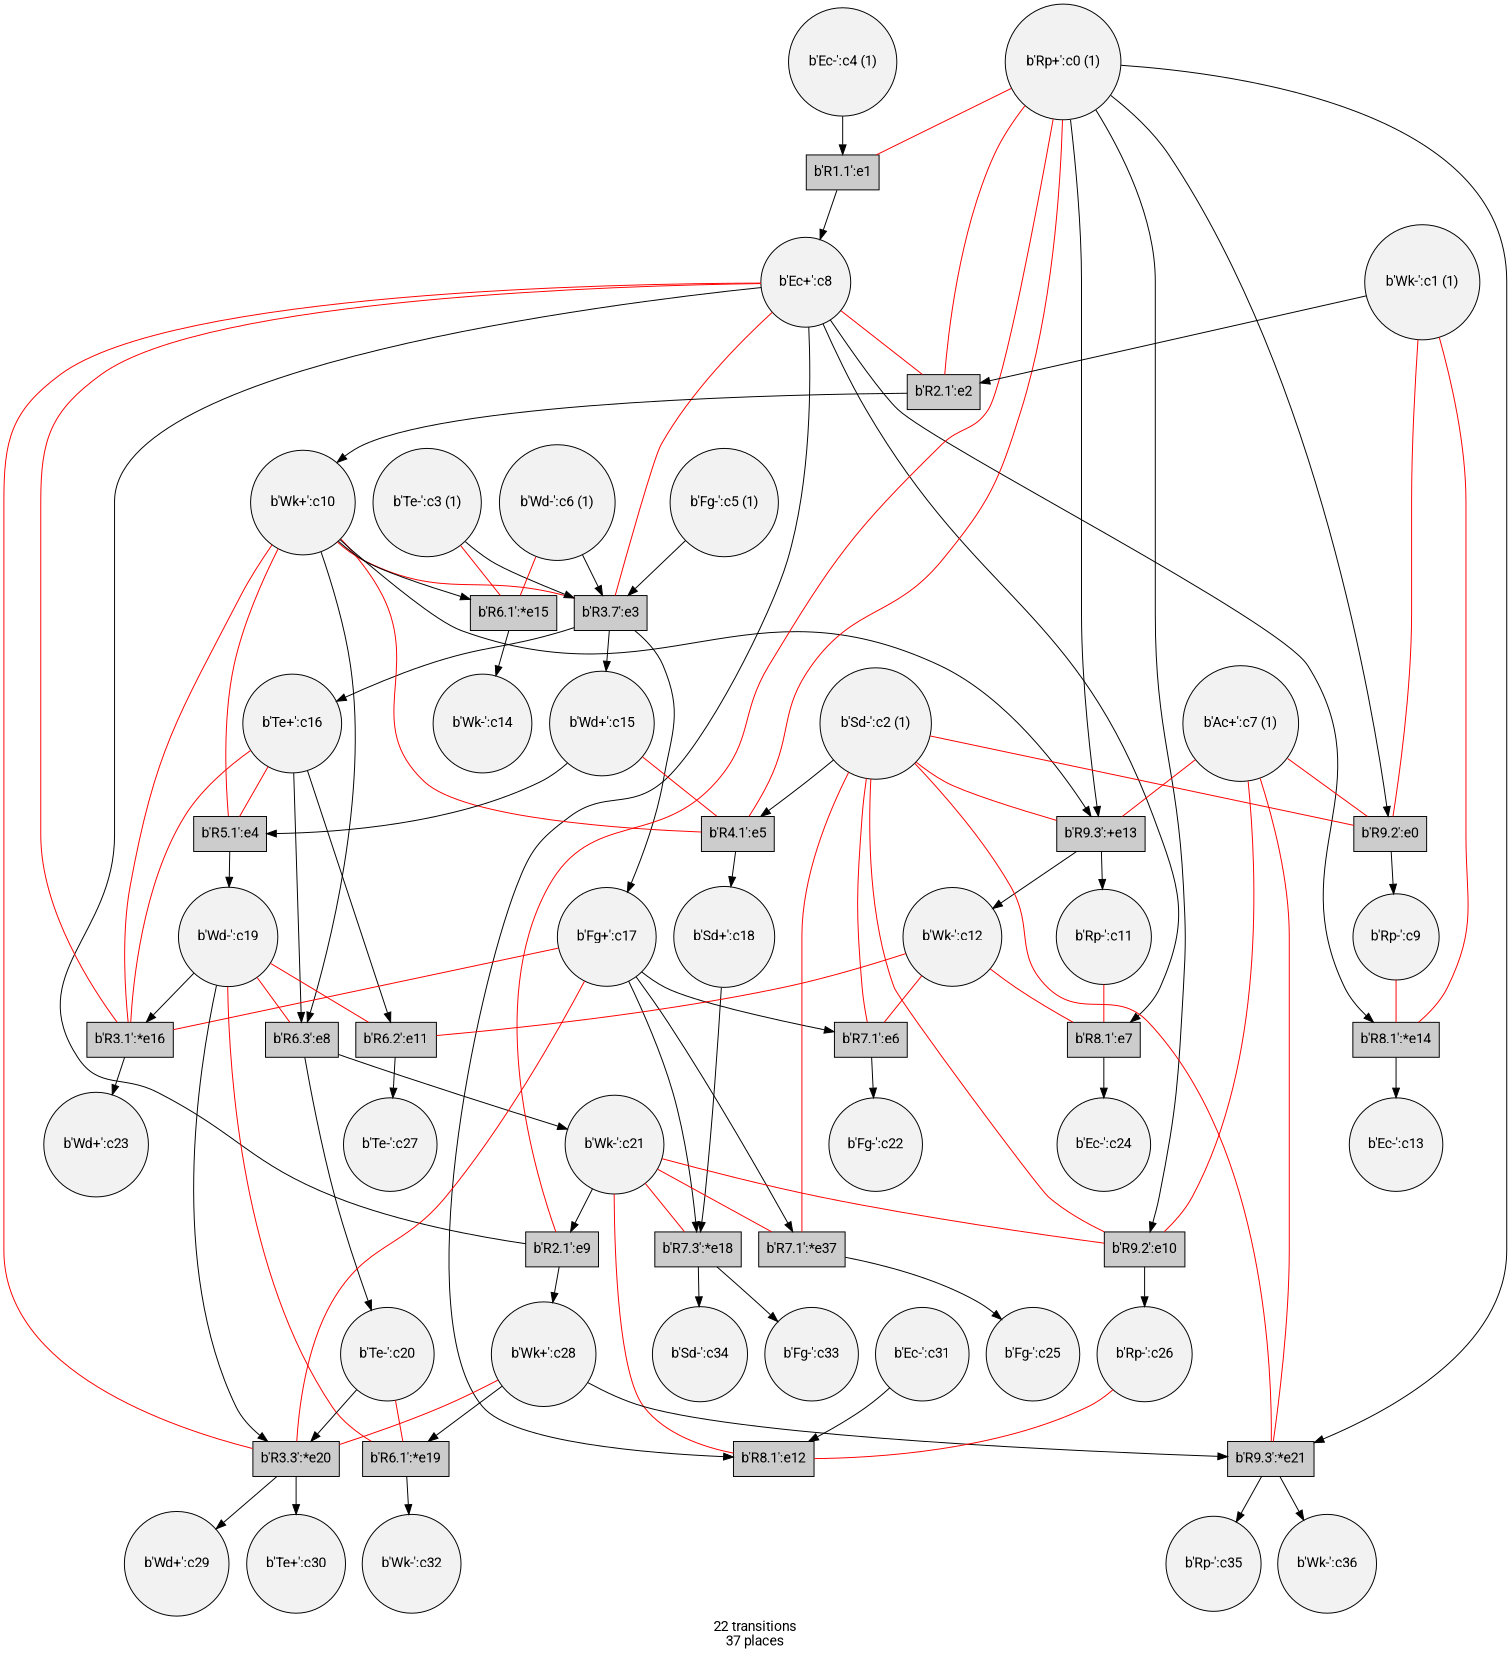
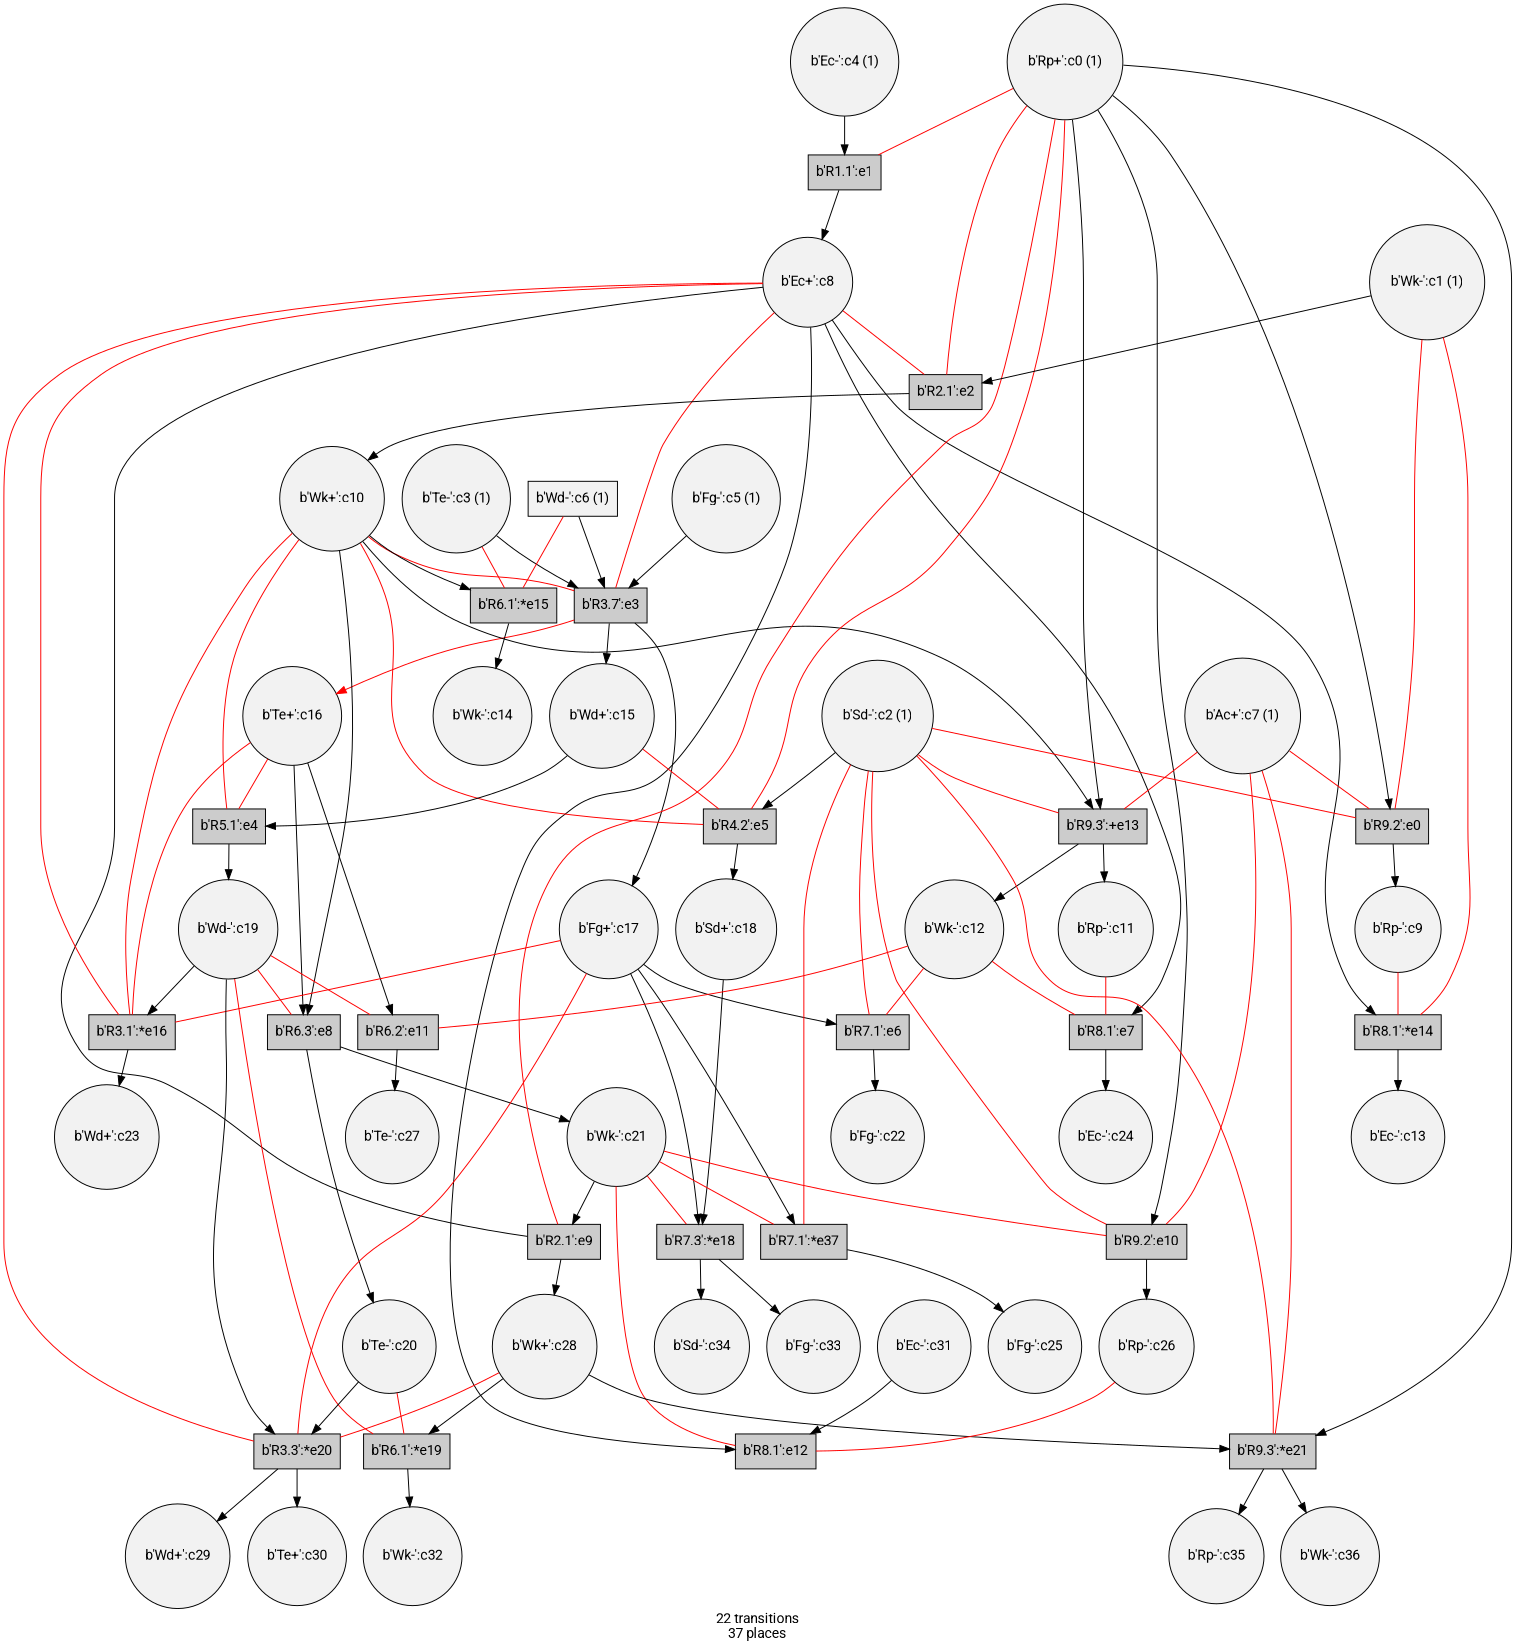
(557, 503) -> (573, 499)
(458, 655) -> (458, 648)
(738, 834) -> (740, 826)
